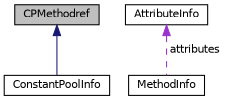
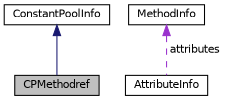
(57, 56) -> (57, 56)
(167, 56) -> (167, 56)
